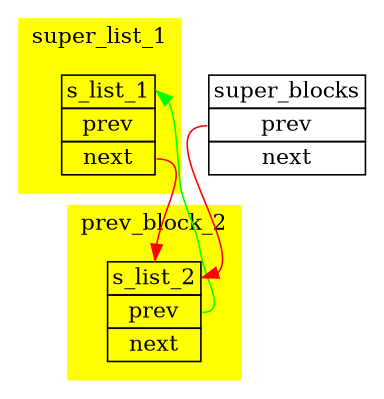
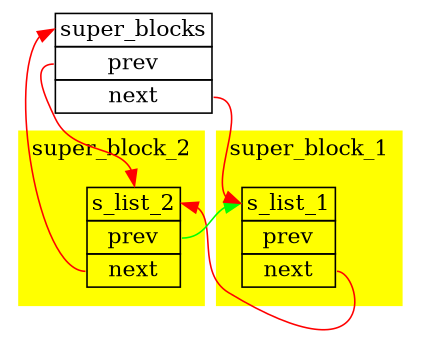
(100, 37) -> (309, 149)
none -> (229, 142)
none -> (31, 162)
(154, 224) -> (112, 149)
